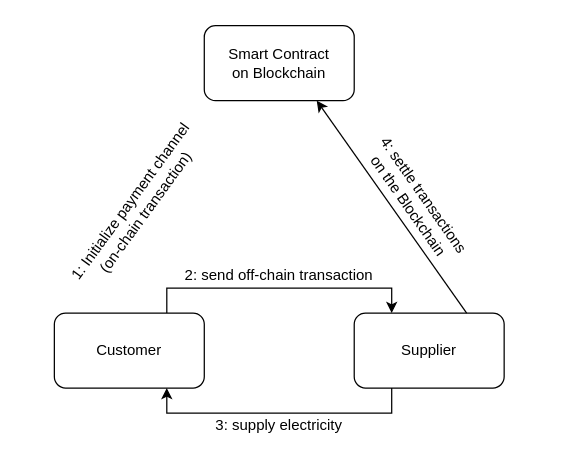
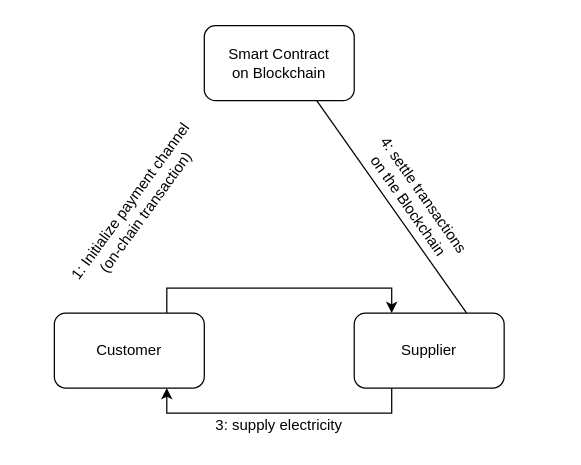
(322, 108) -> (320, 105)
(279, 276) -> none
